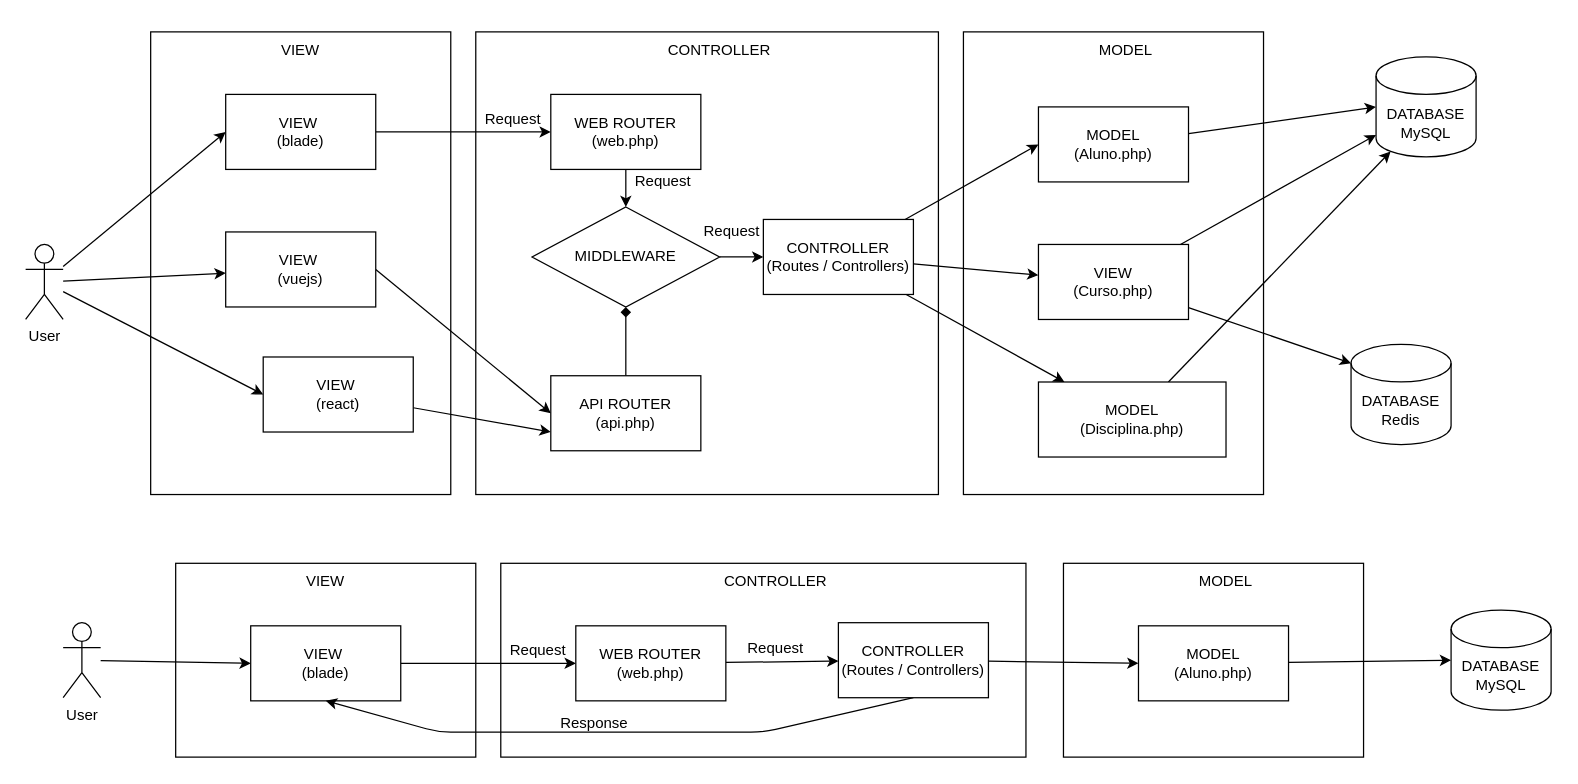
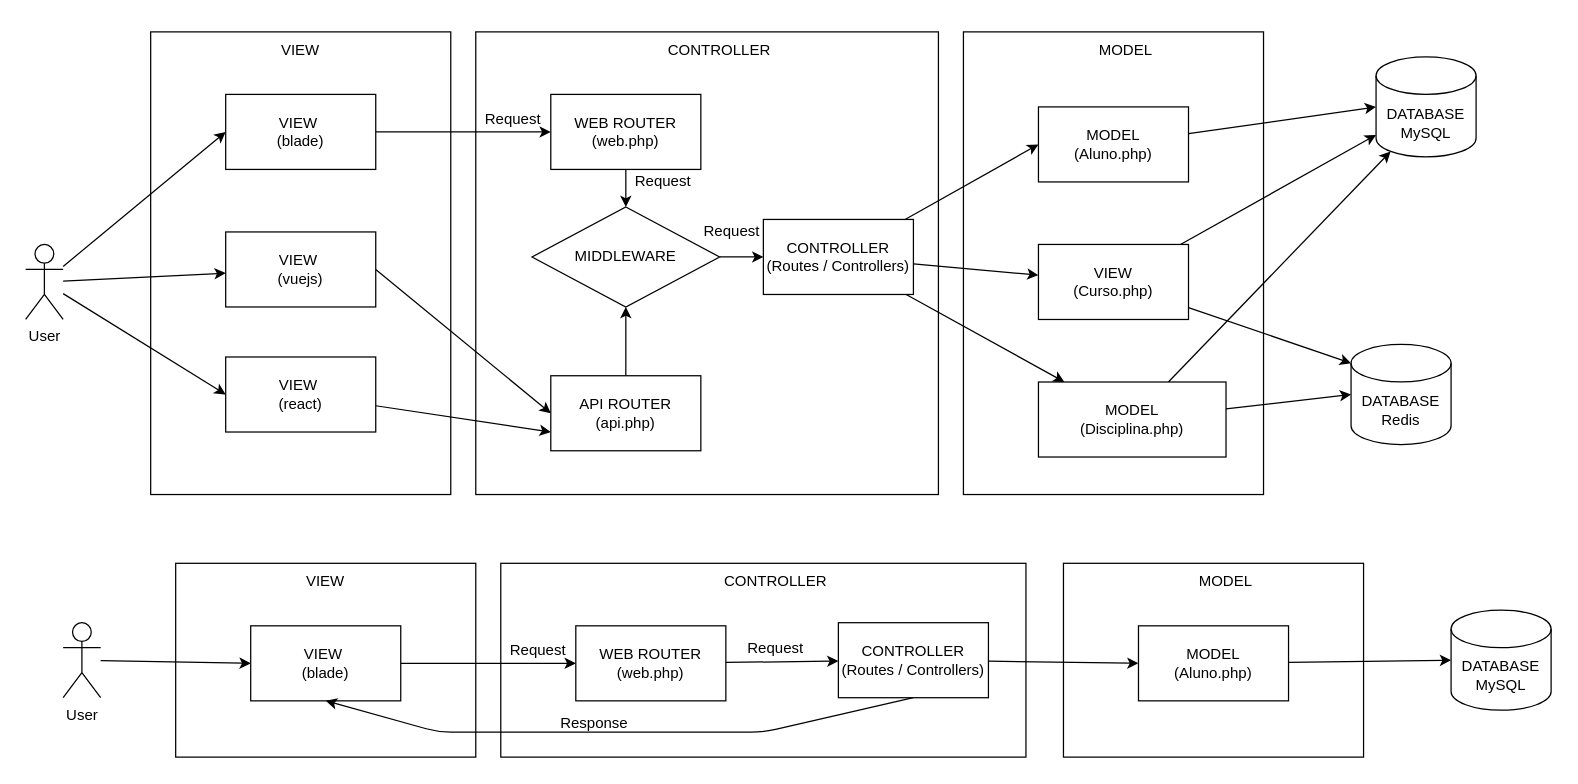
(626, 318) -> (626, 317)
(338, 394) -> (301, 394)
none -> (1284, 402)
